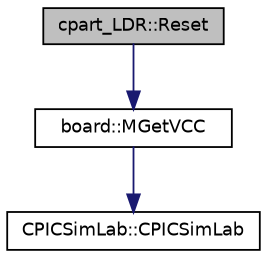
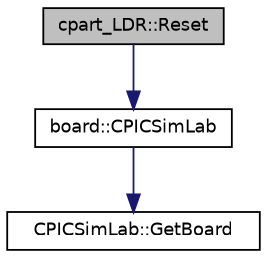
(134, 128) -> (134, 128)
(134, 231) -> (134, 231)
